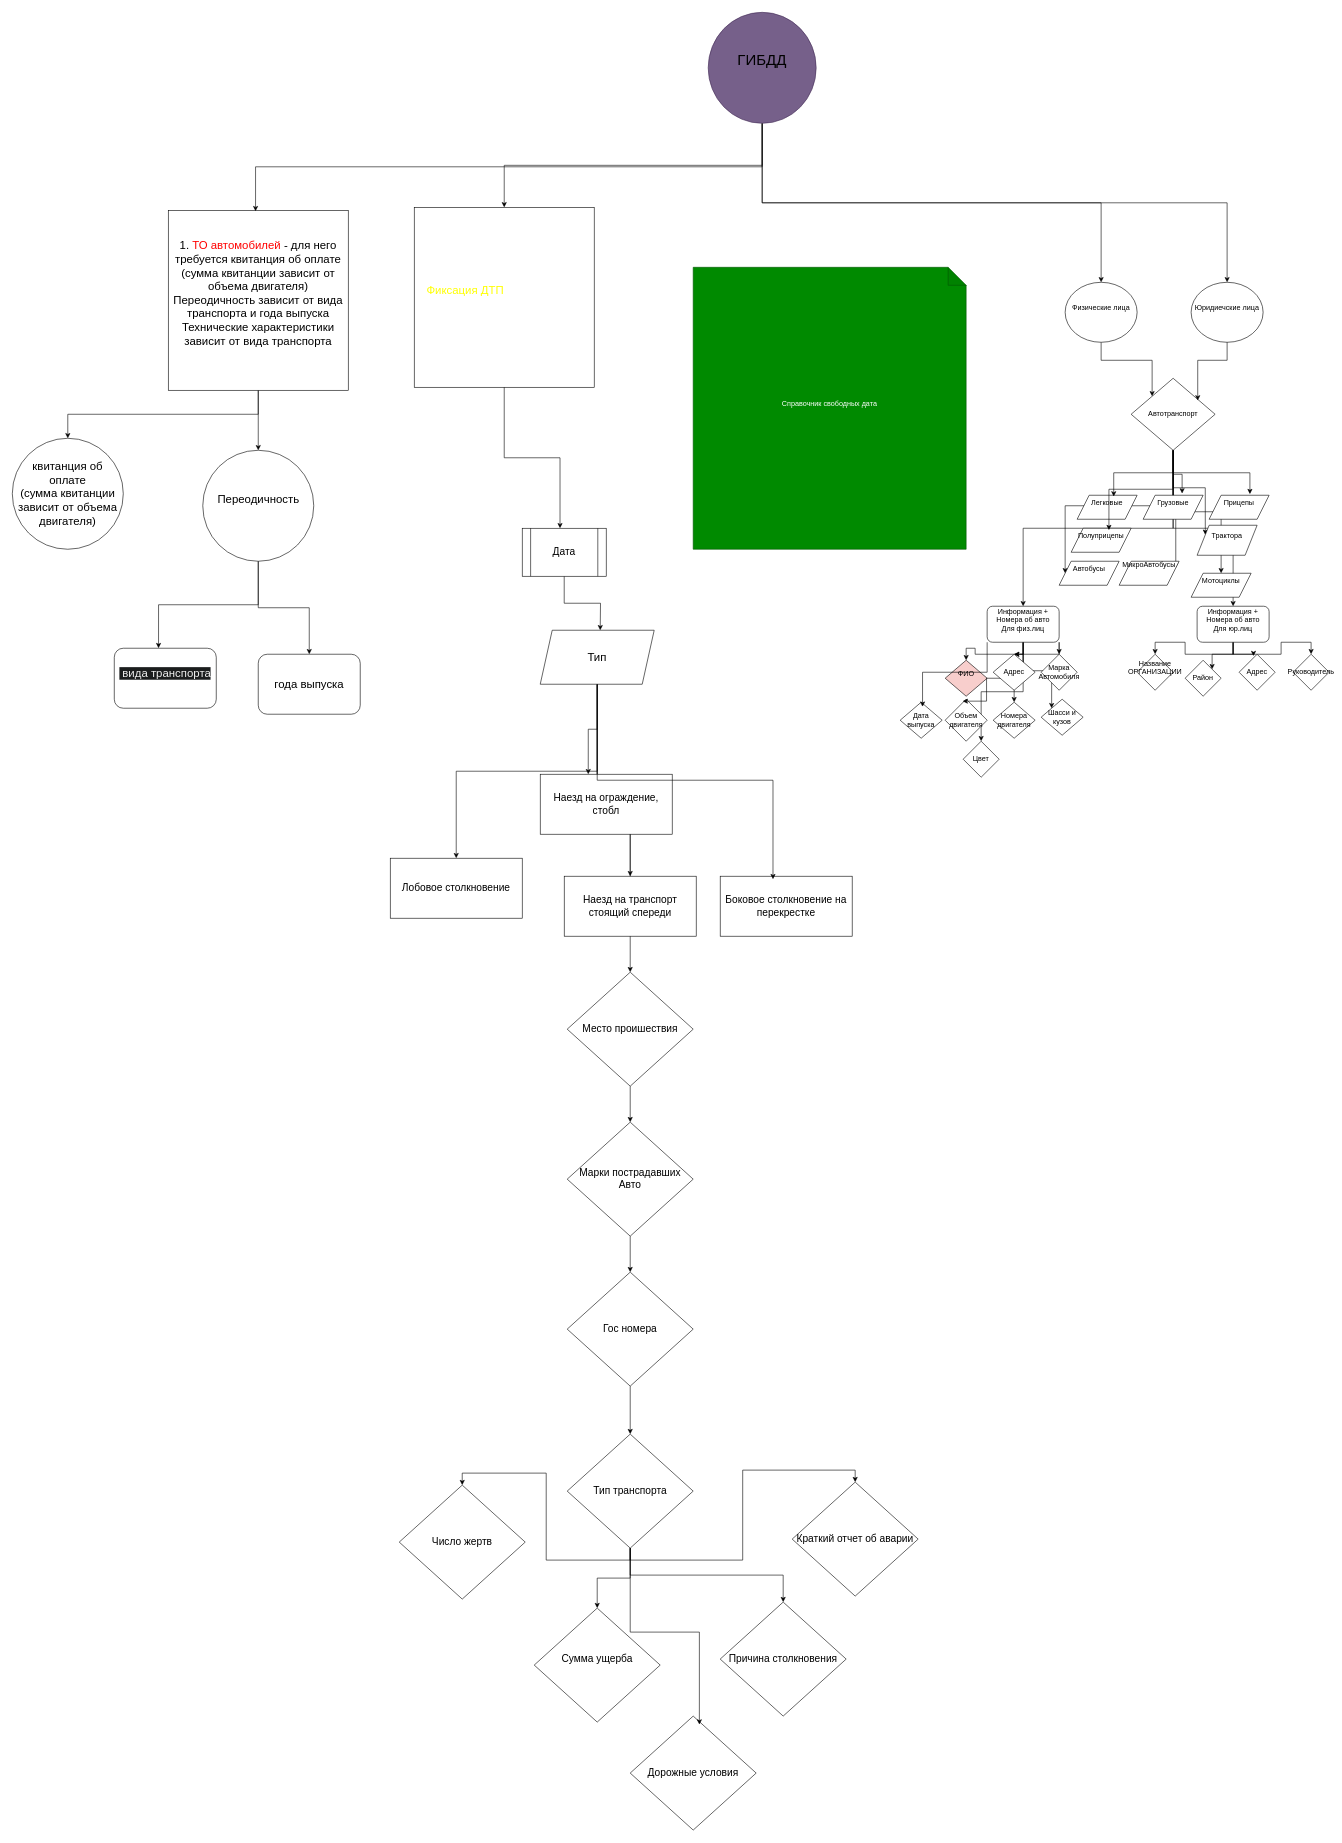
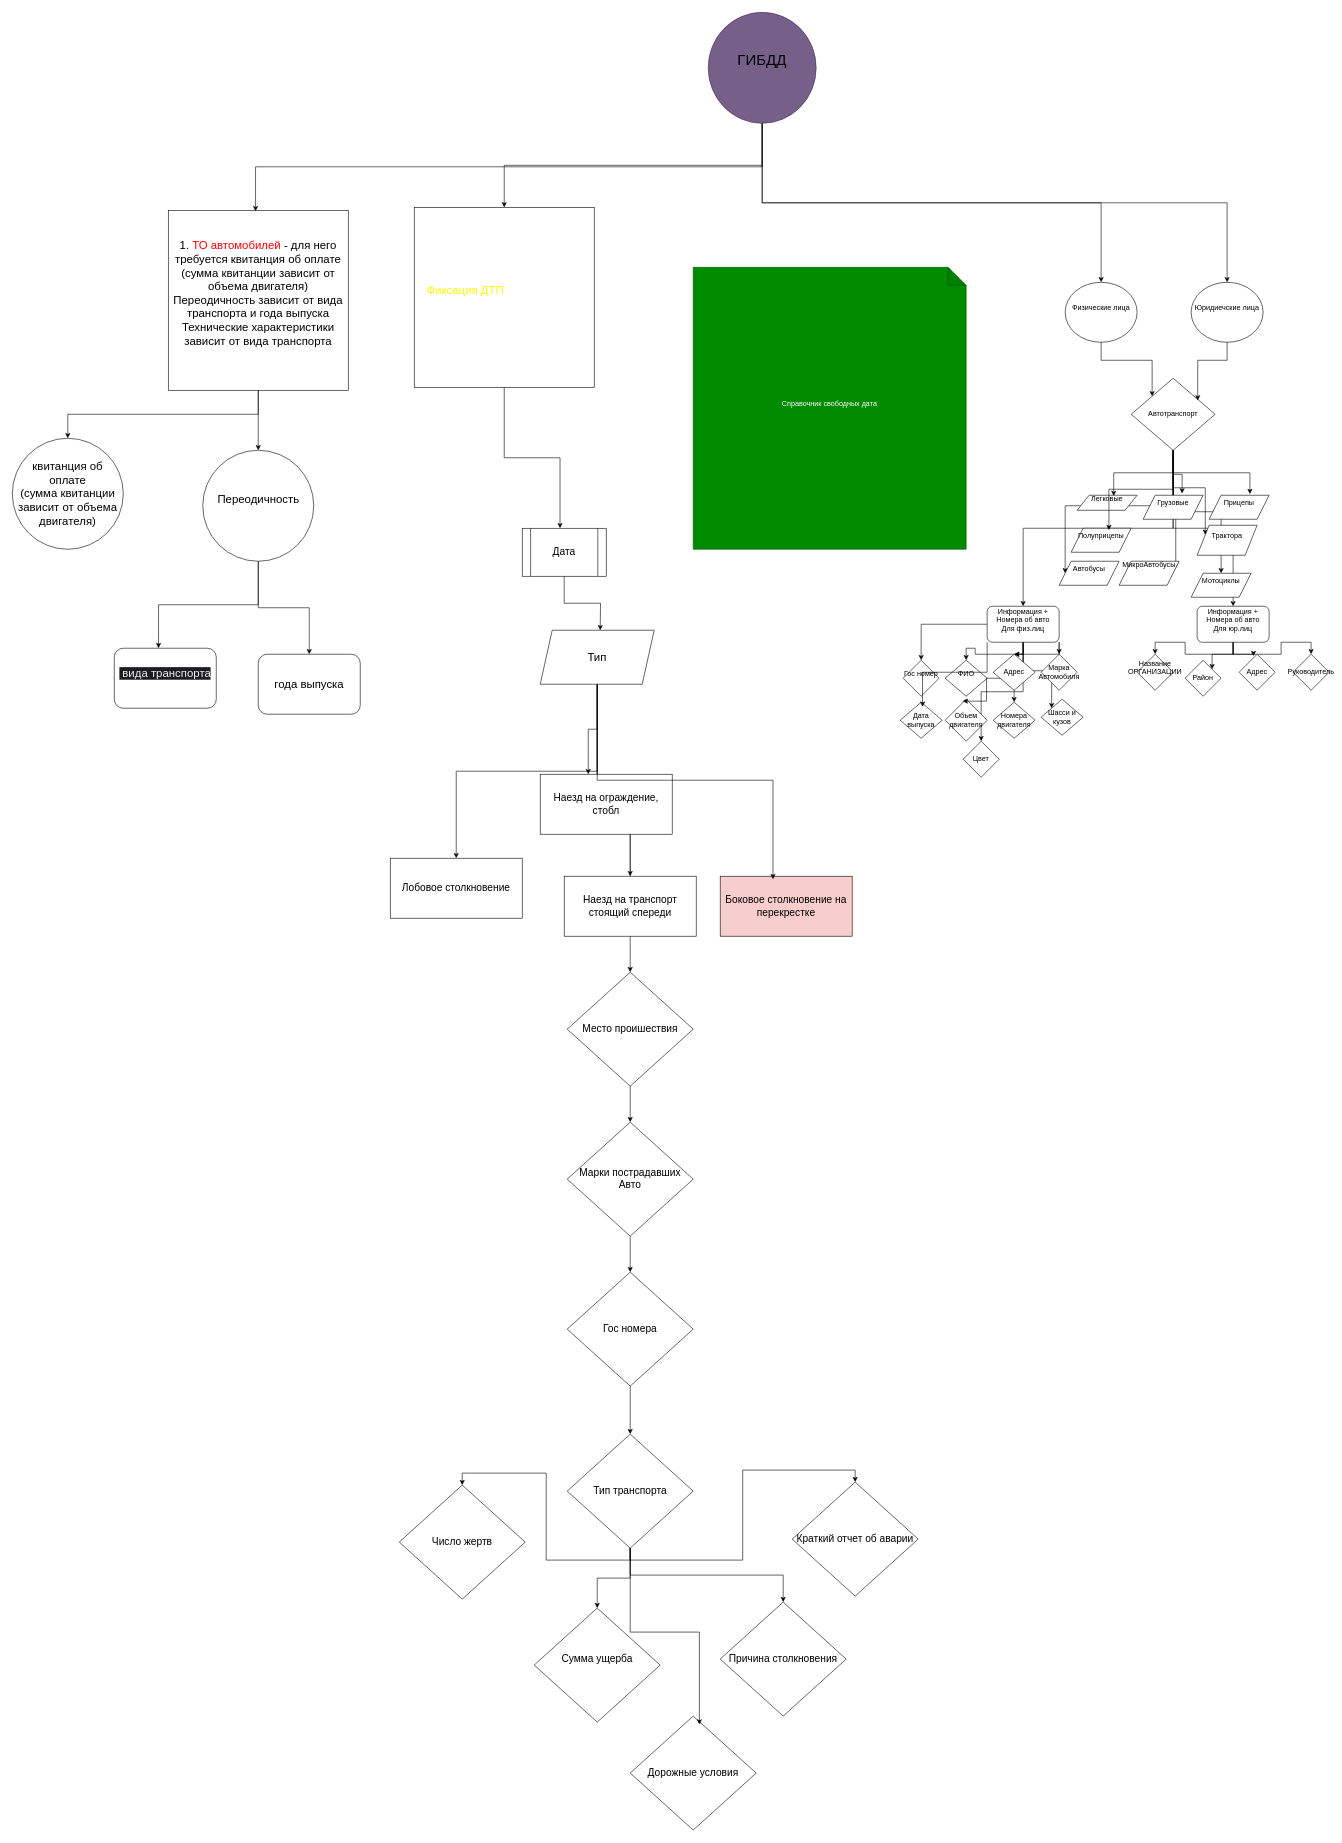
(1107, 507) -> (1107, 503)
none -> (921, 624)
none -> (921, 678)
(966, 678) -> (966, 678)
(786, 906) -> (786, 906)
